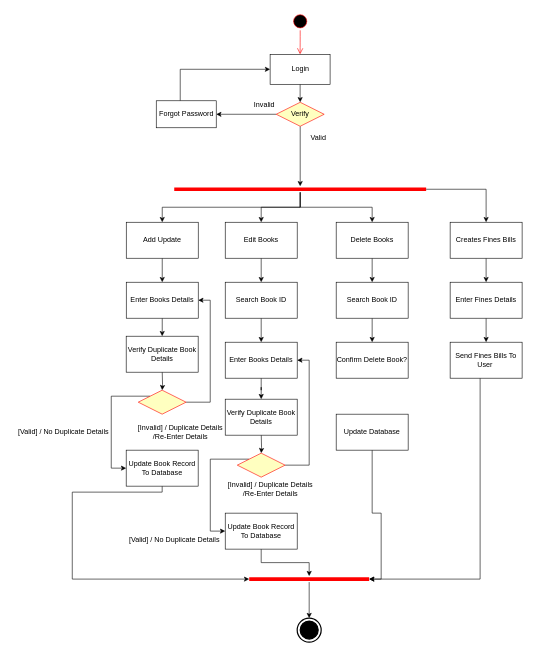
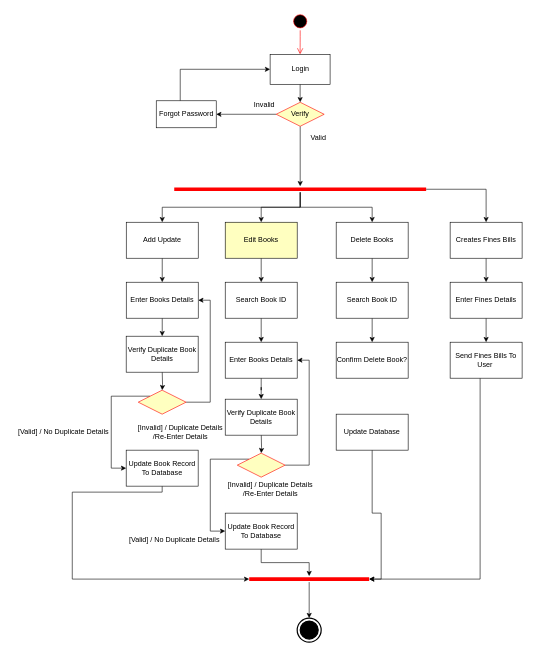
(261, 240) -> (261, 240)
